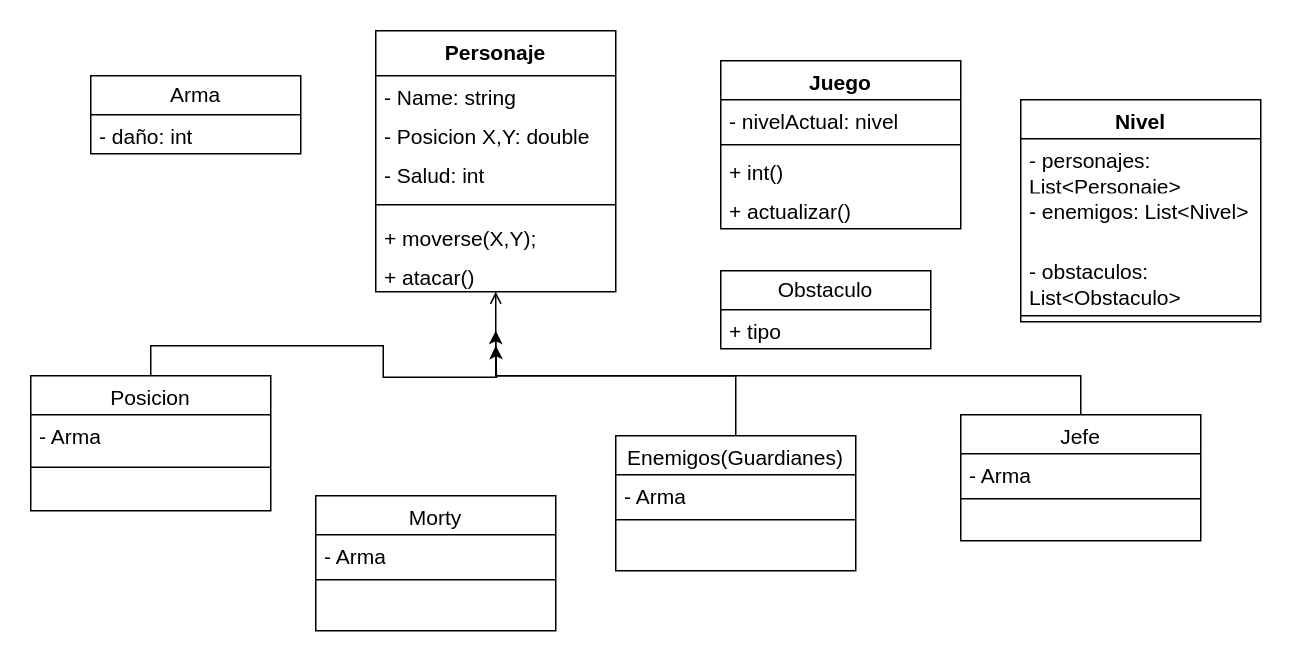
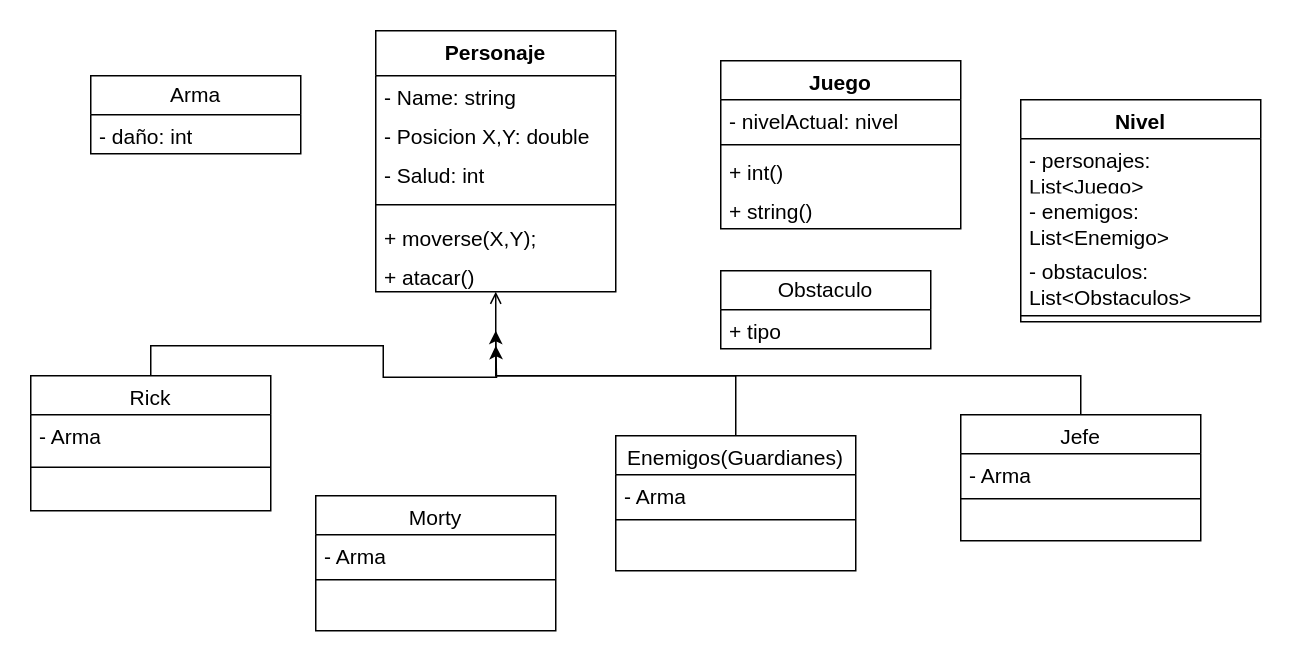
(1142, 174) -> (1142, 174)
(804, 213) -> (783, 213)
(1142, 225) -> (1142, 225)
(1142, 285) -> (1142, 285)
(150, 398) -> (150, 398)
